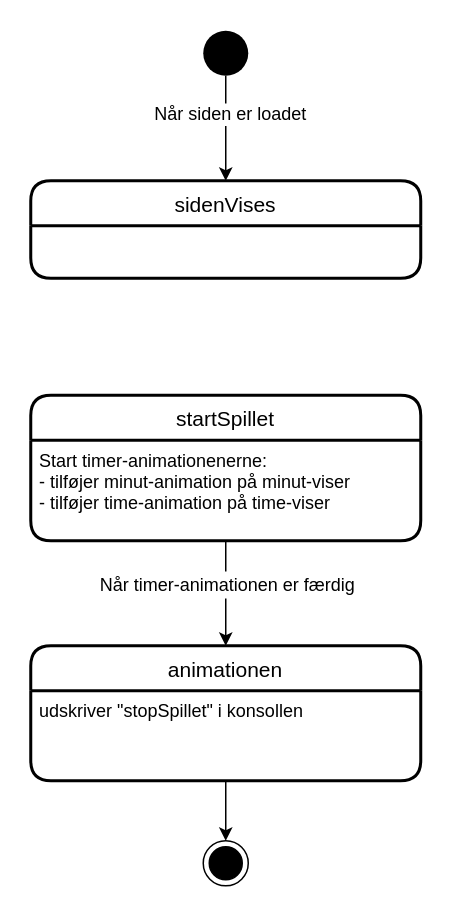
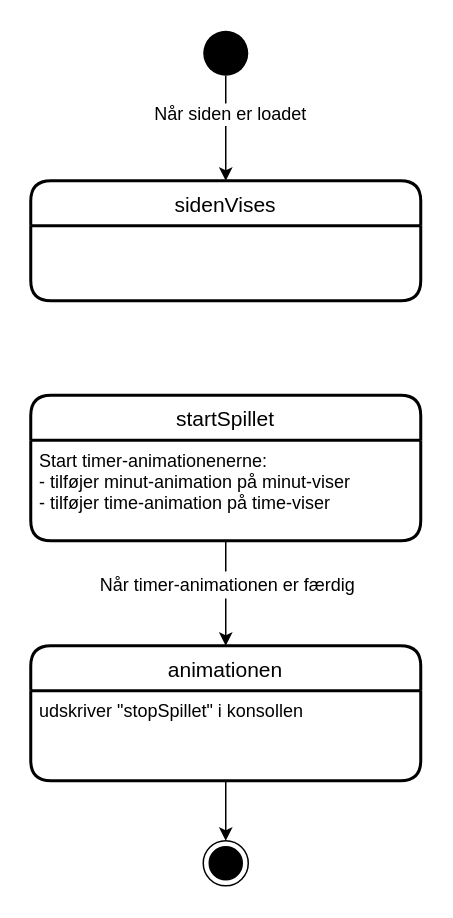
(226, 230) -> (226, 241)
